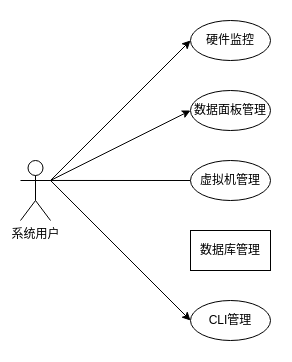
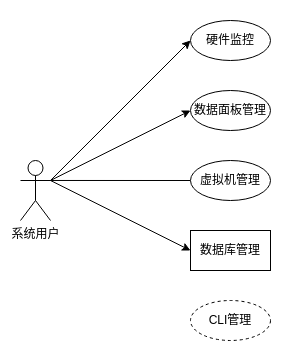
none -> (120, 215)
(119, 249) -> none
(231, 321) -> (231, 321)
